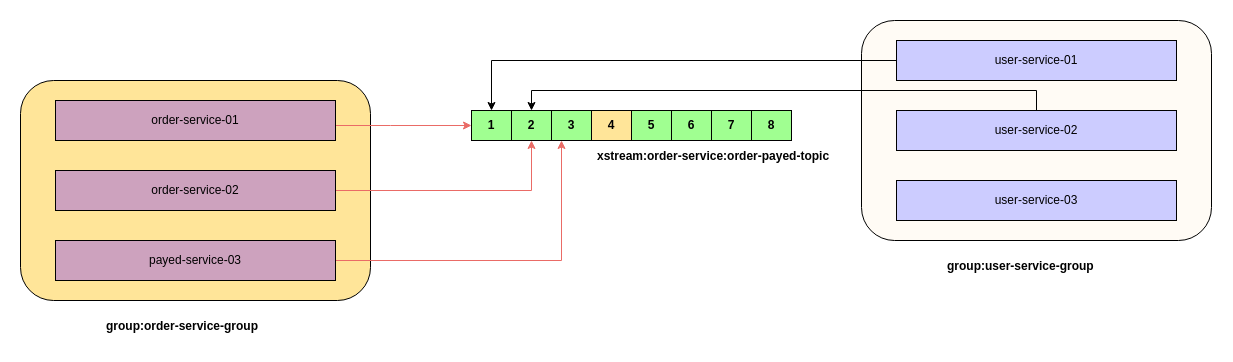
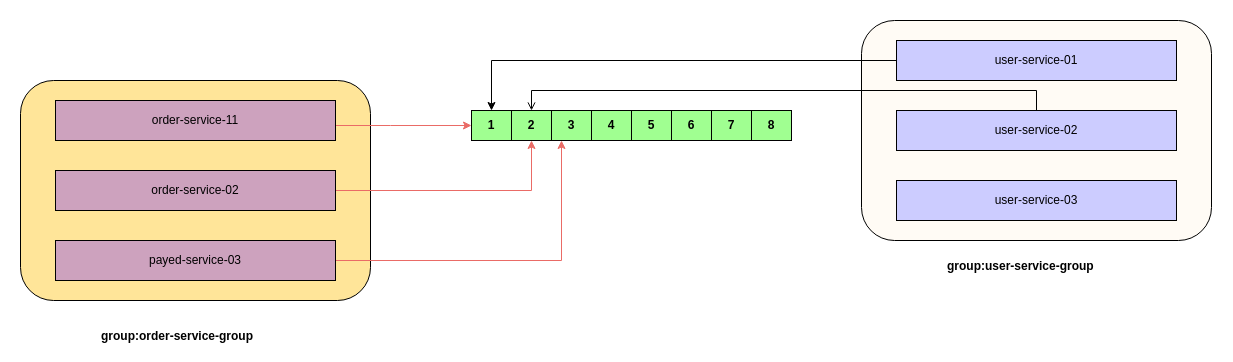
(532, 102) -> (532, 103)
(196, 121) -> (196, 121)
(612, 126) -> (612, 126)
(717, 156) -> none
(226, 326) -> (221, 336)
